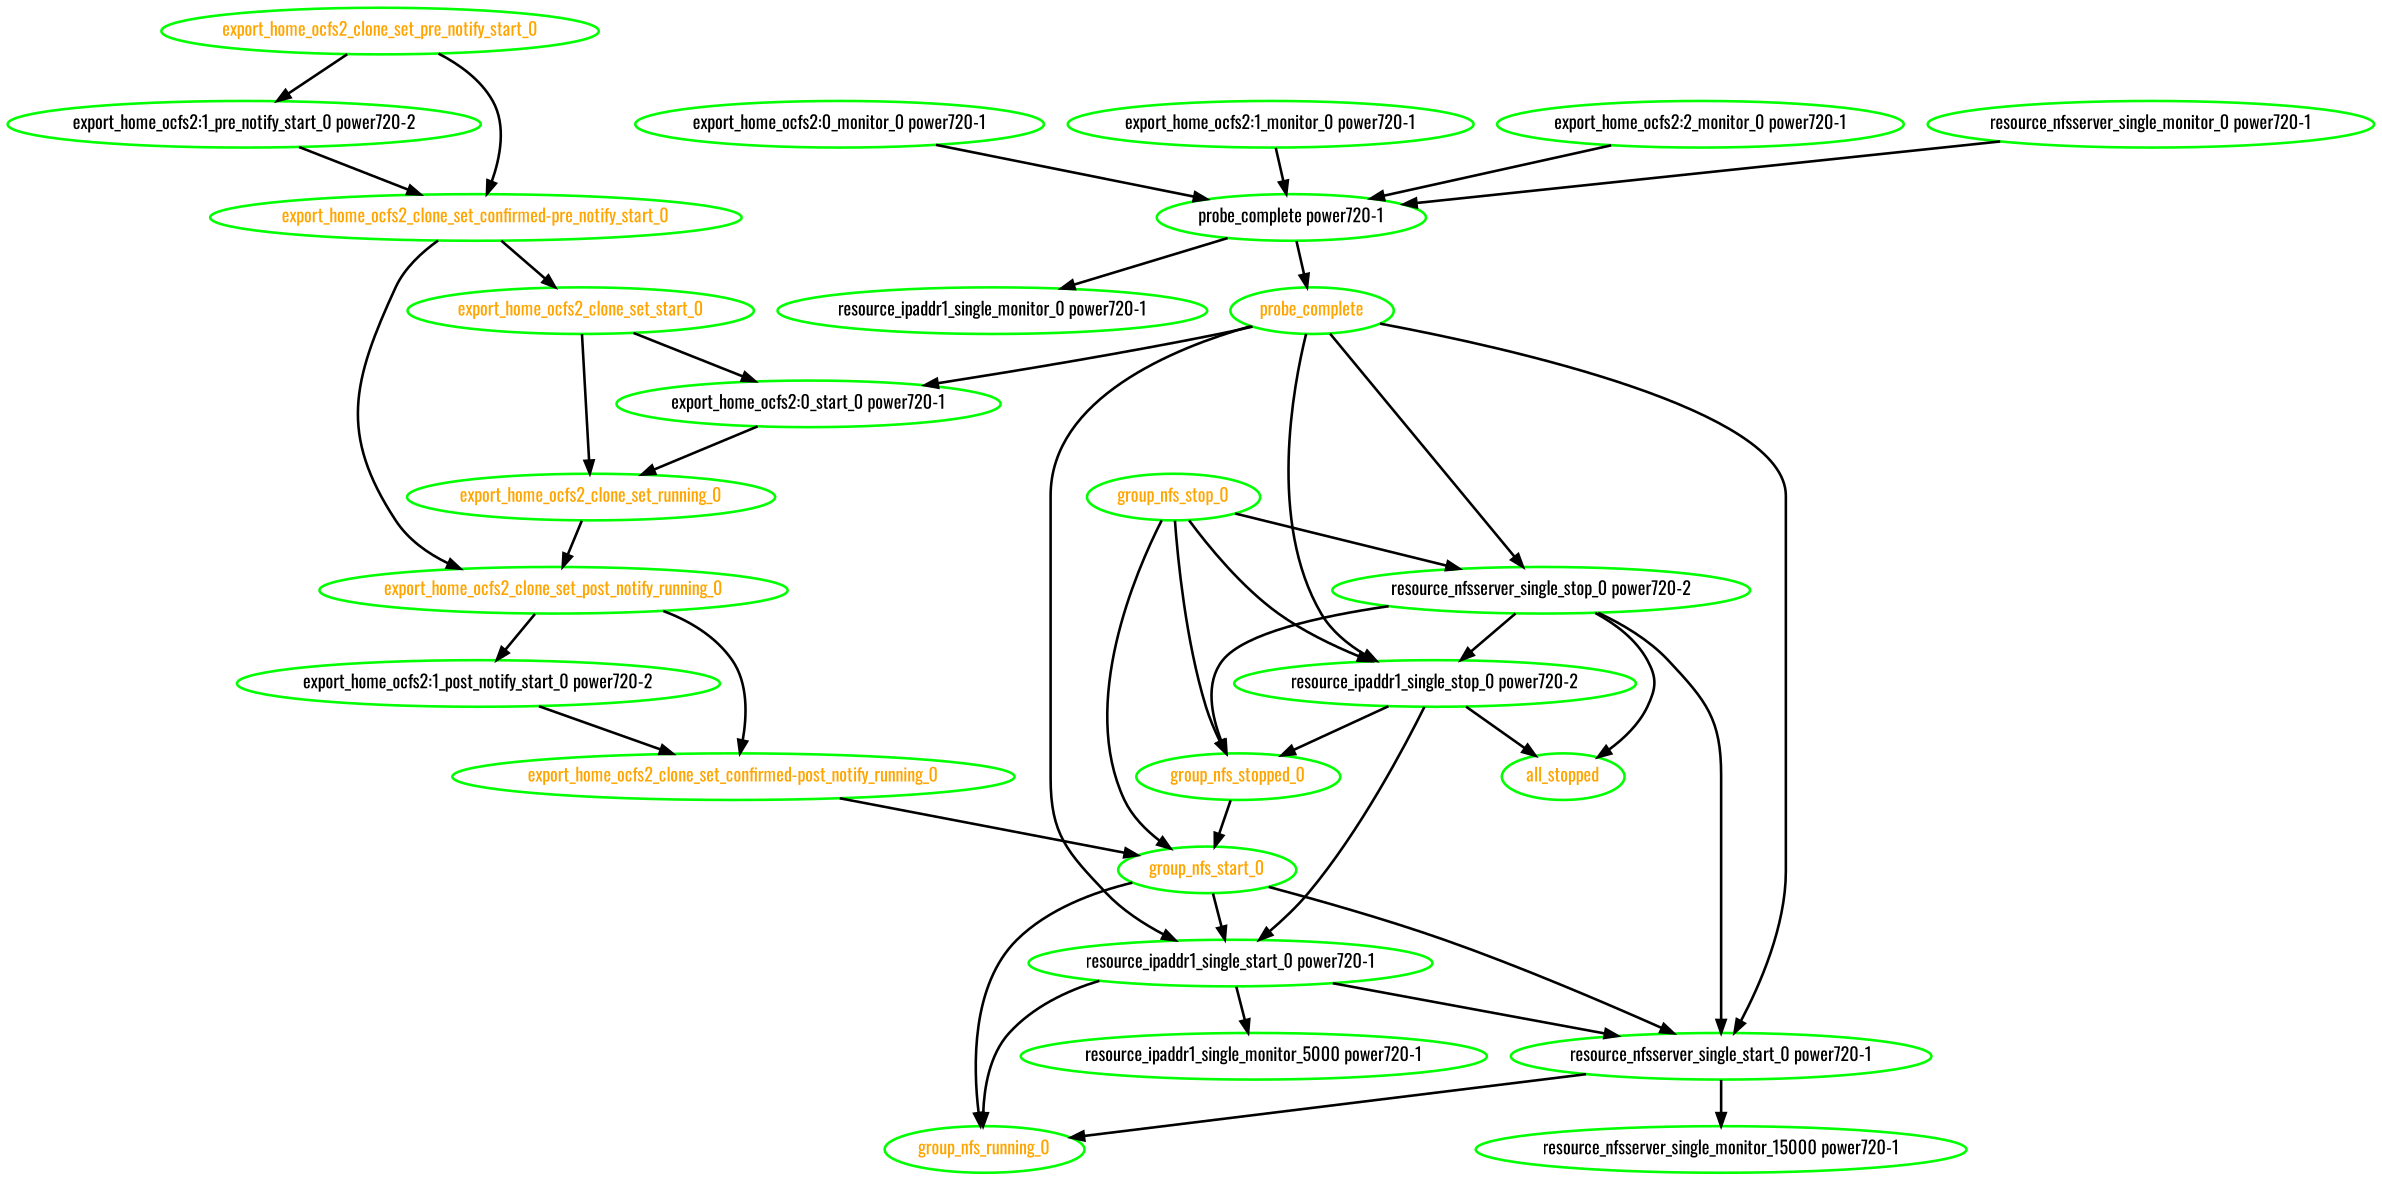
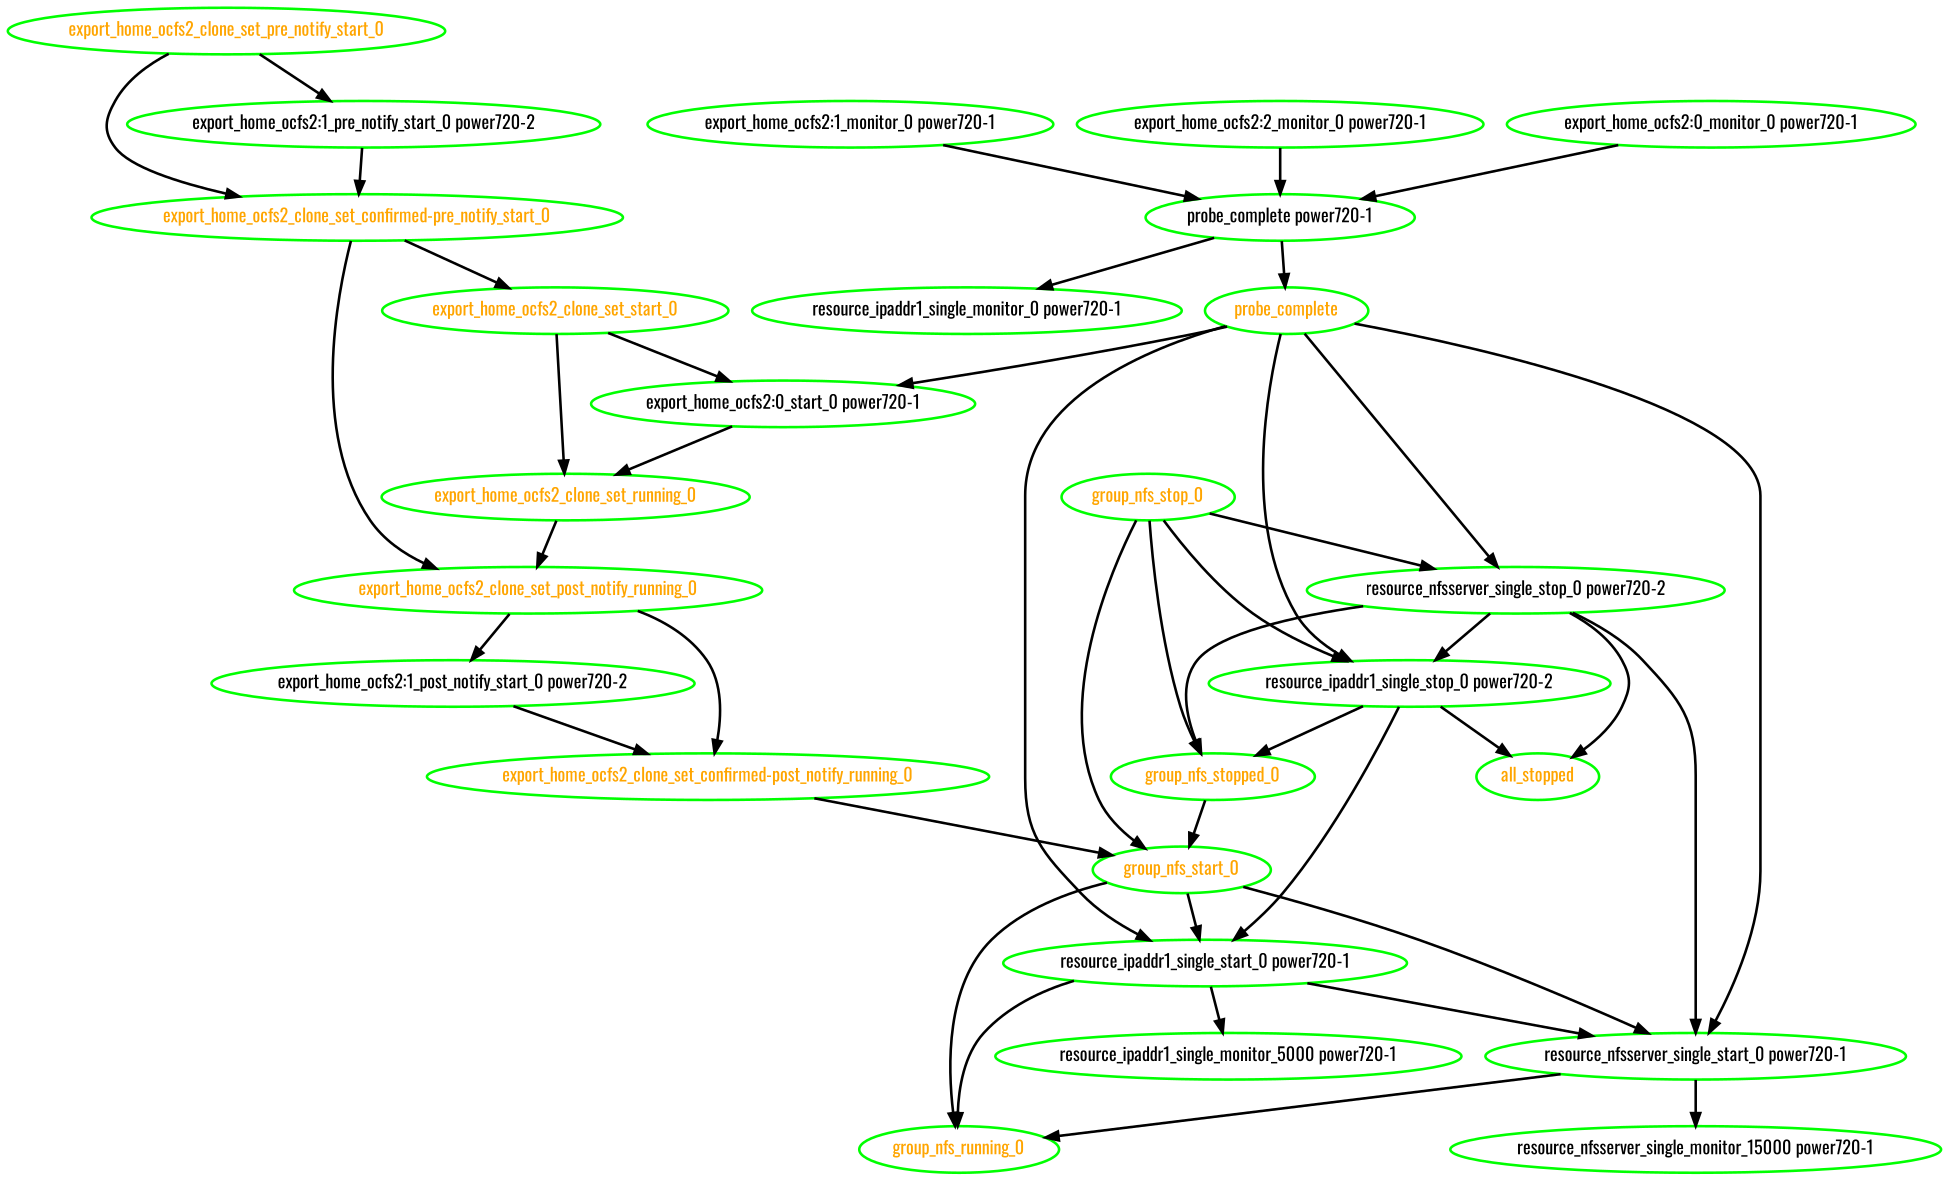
(2151, 124) -> none
